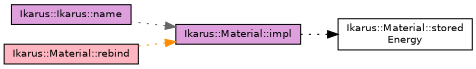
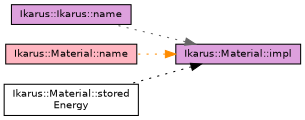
(314, 34) -> (160, 76)
(71, 54) -> (71, 54)
